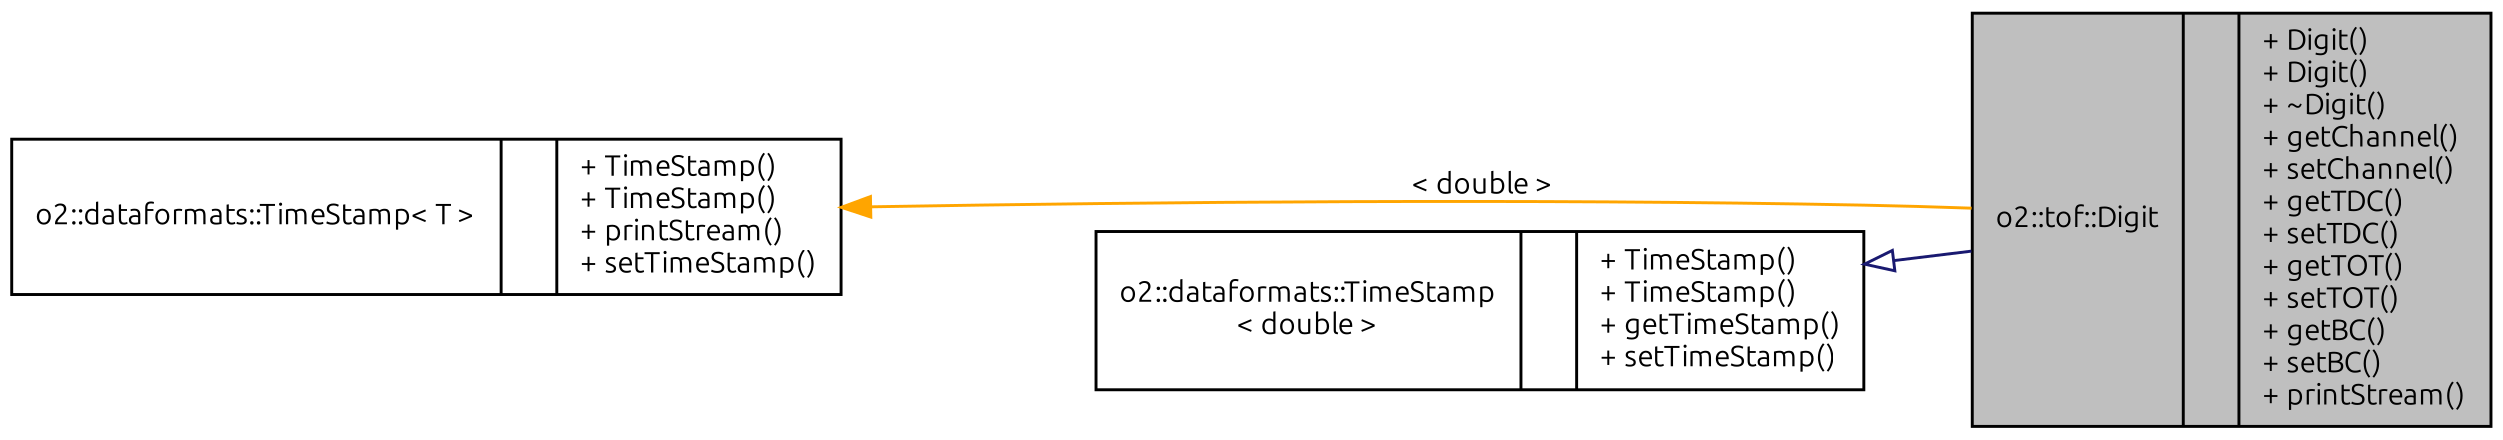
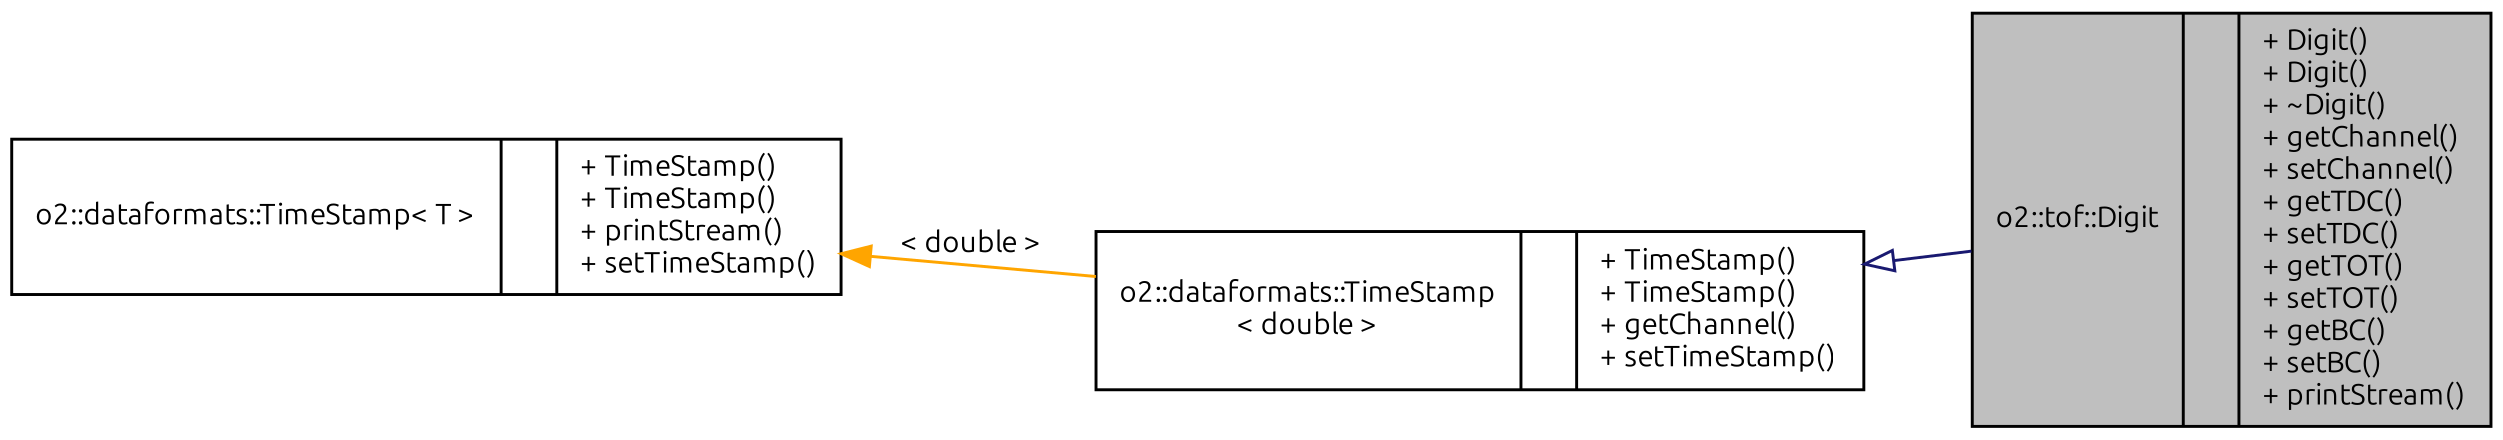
(1421, 202) -> (983, 266)
(1720, 325) -> (1698, 325)
